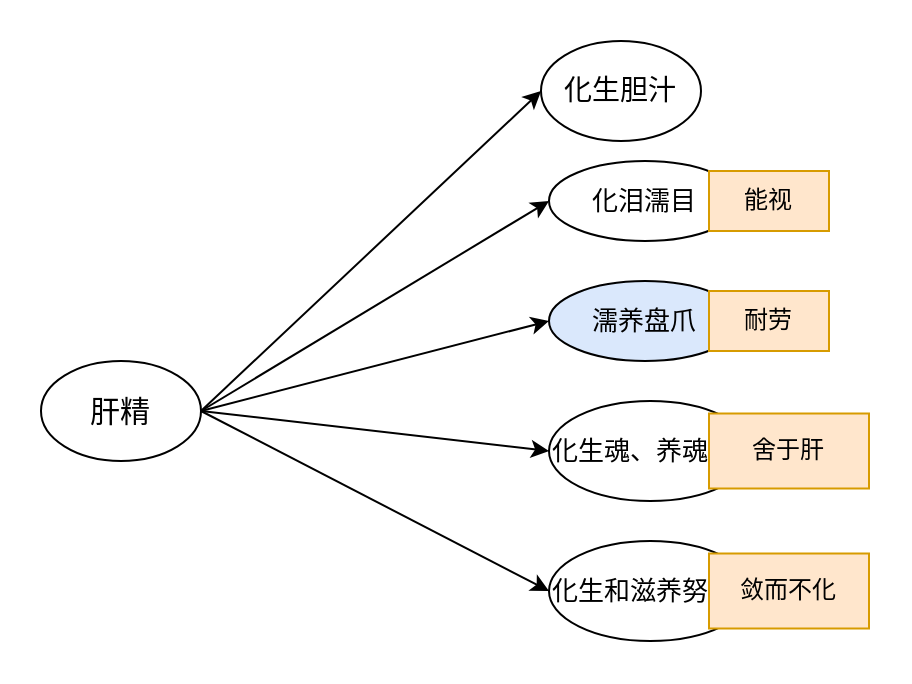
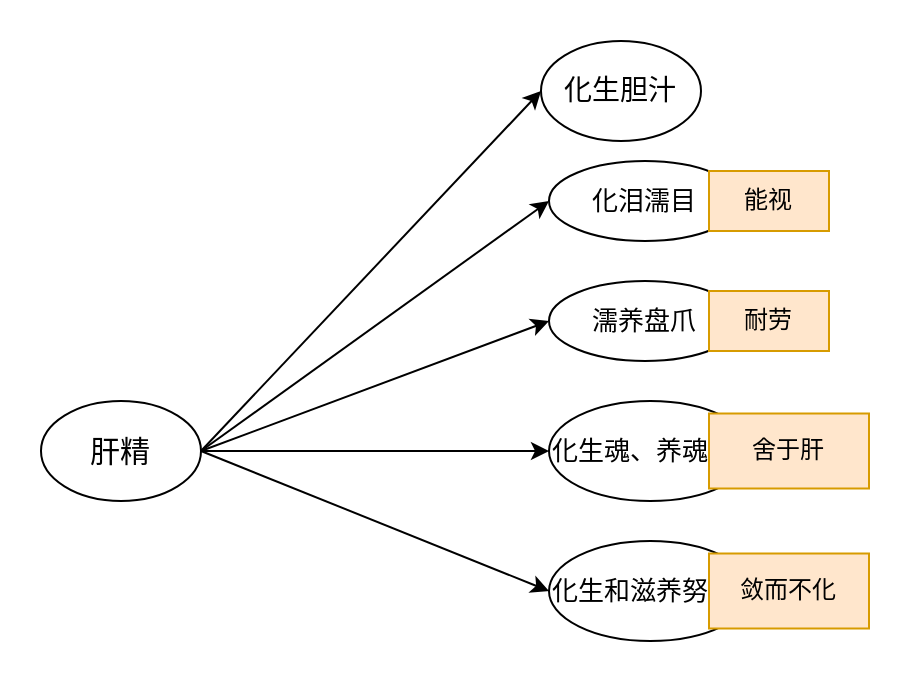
(645, 321) -> (645, 321)
(121, 411) -> (121, 451)
